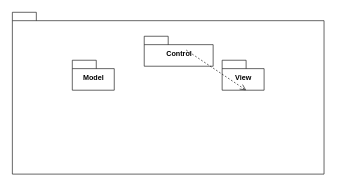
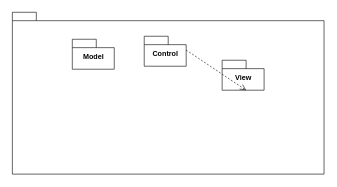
(179, 51) -> (165, 51)
(93, 75) -> (93, 54)
